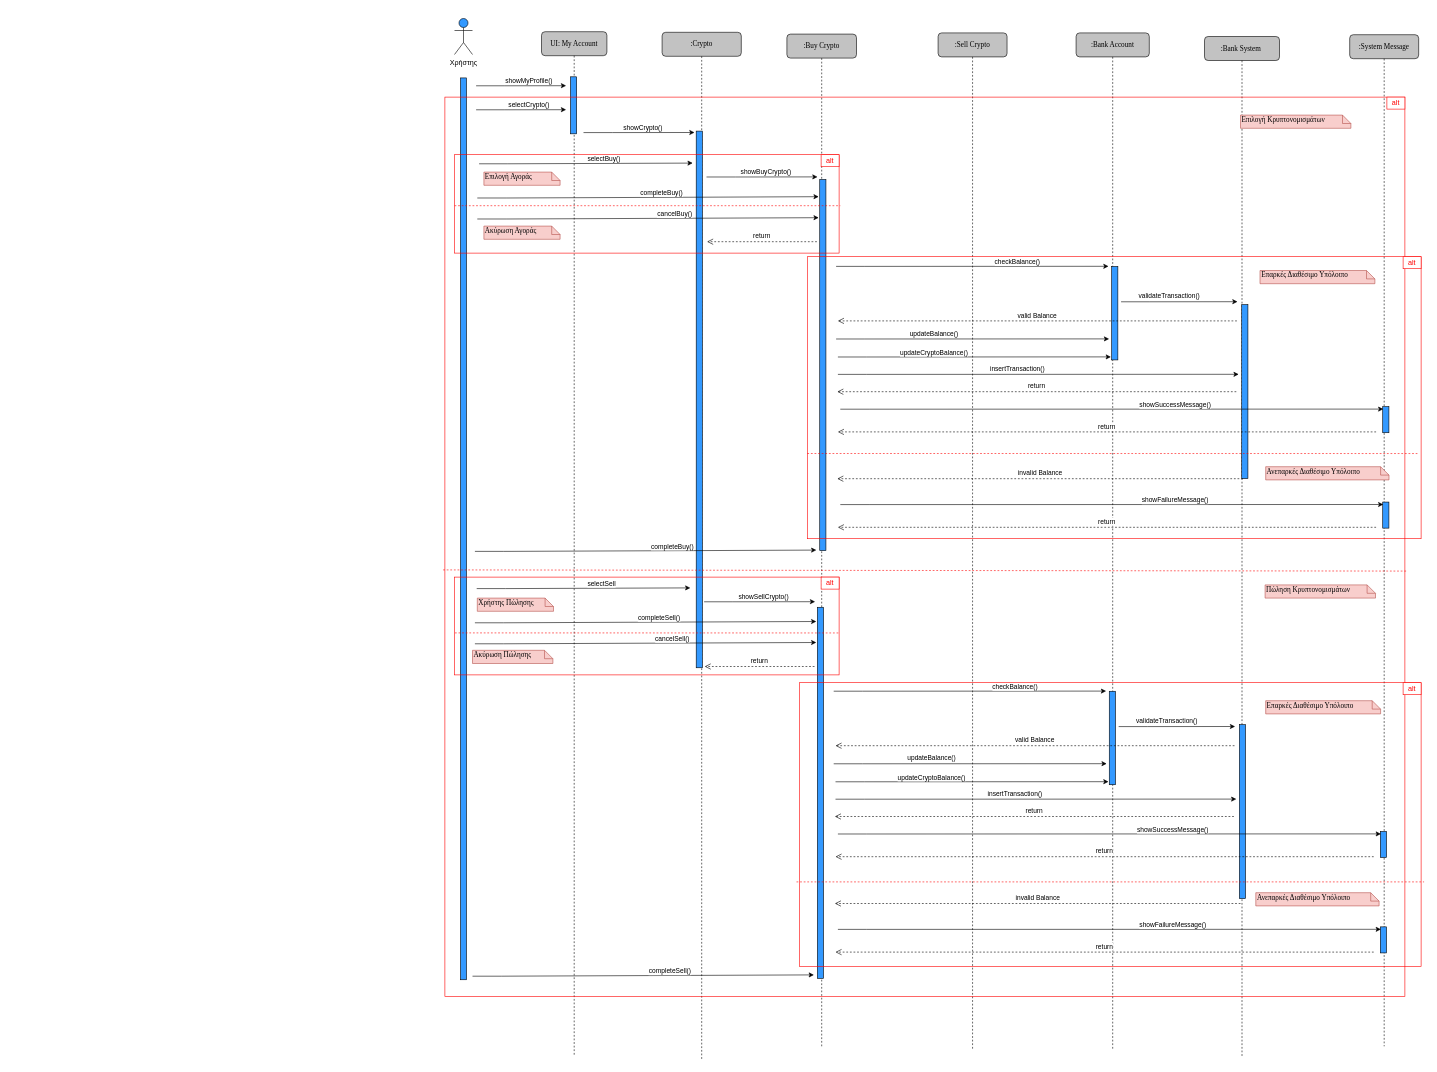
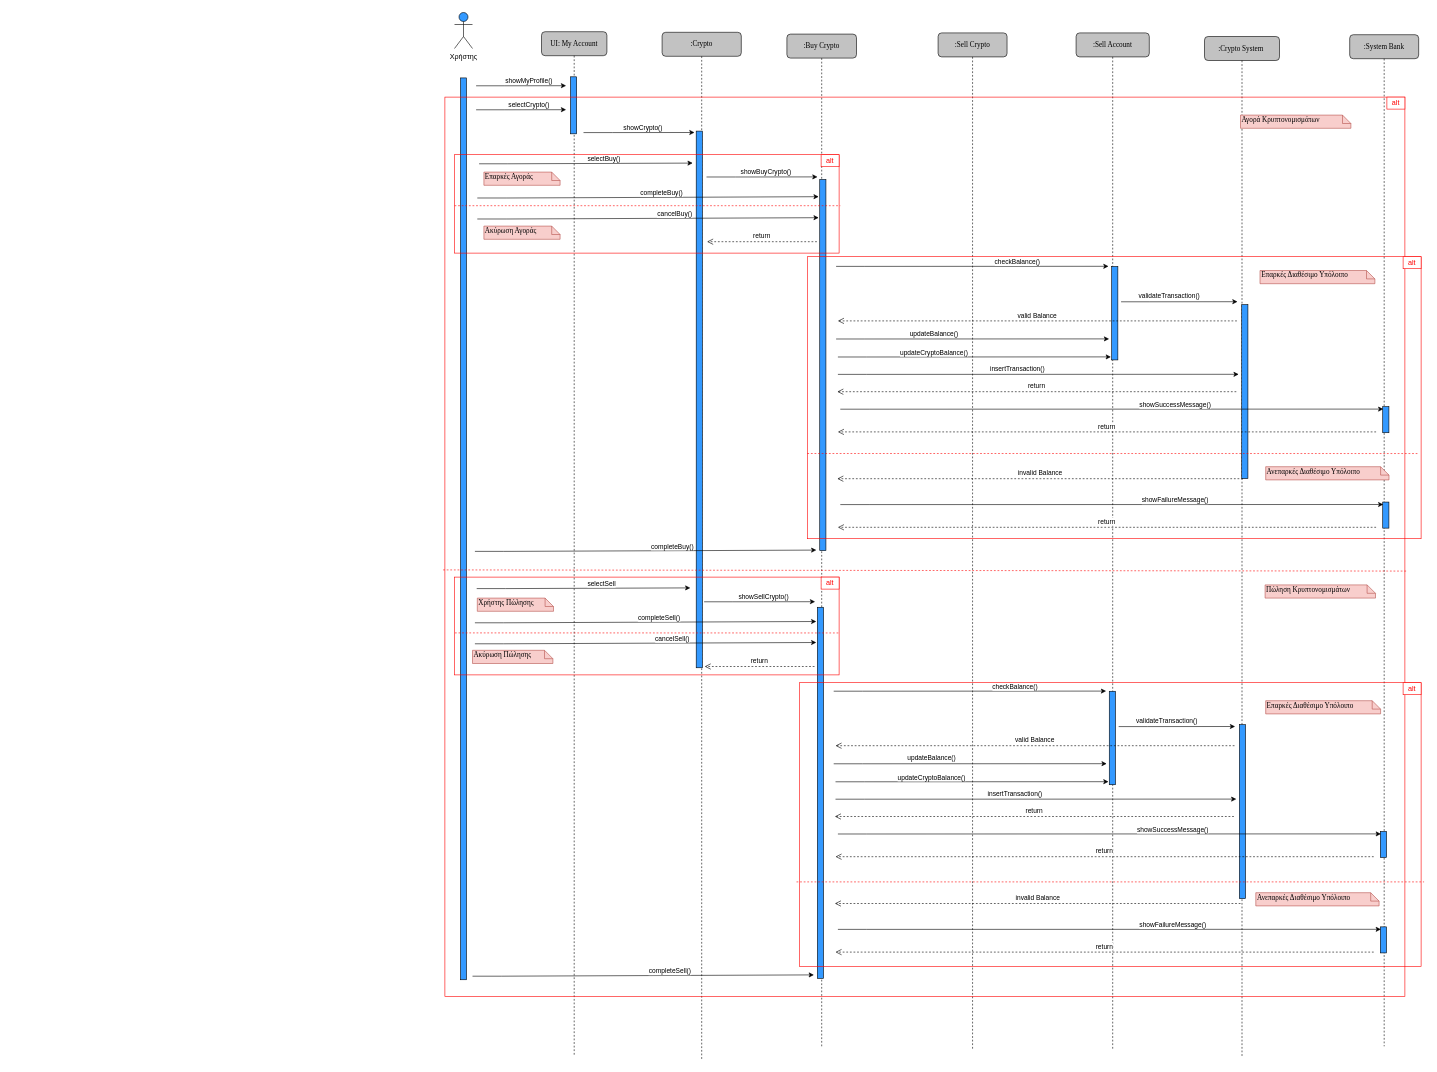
(464, 36) -> (464, 30)
(1113, 45) -> (1113, 45)
(1384, 47) -> (1384, 47)
(1242, 48) -> (1242, 48)
(1289, 120) -> (1285, 120)
(512, 177) -> (512, 177)
